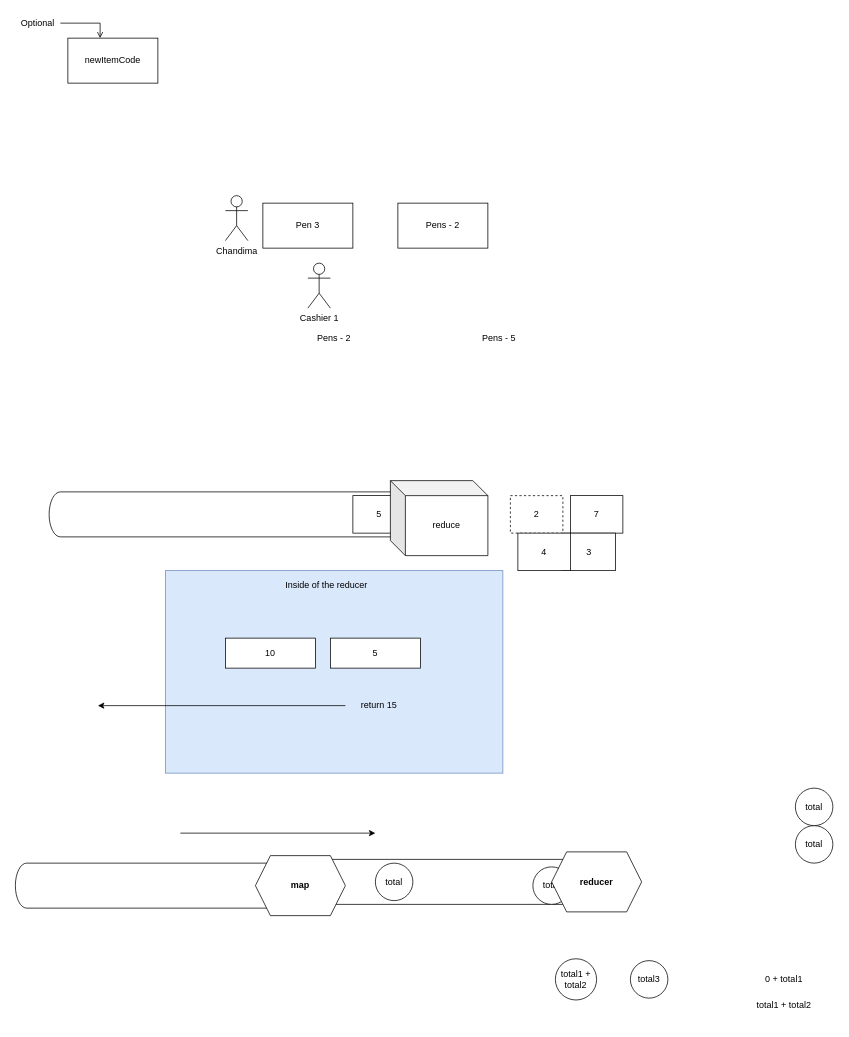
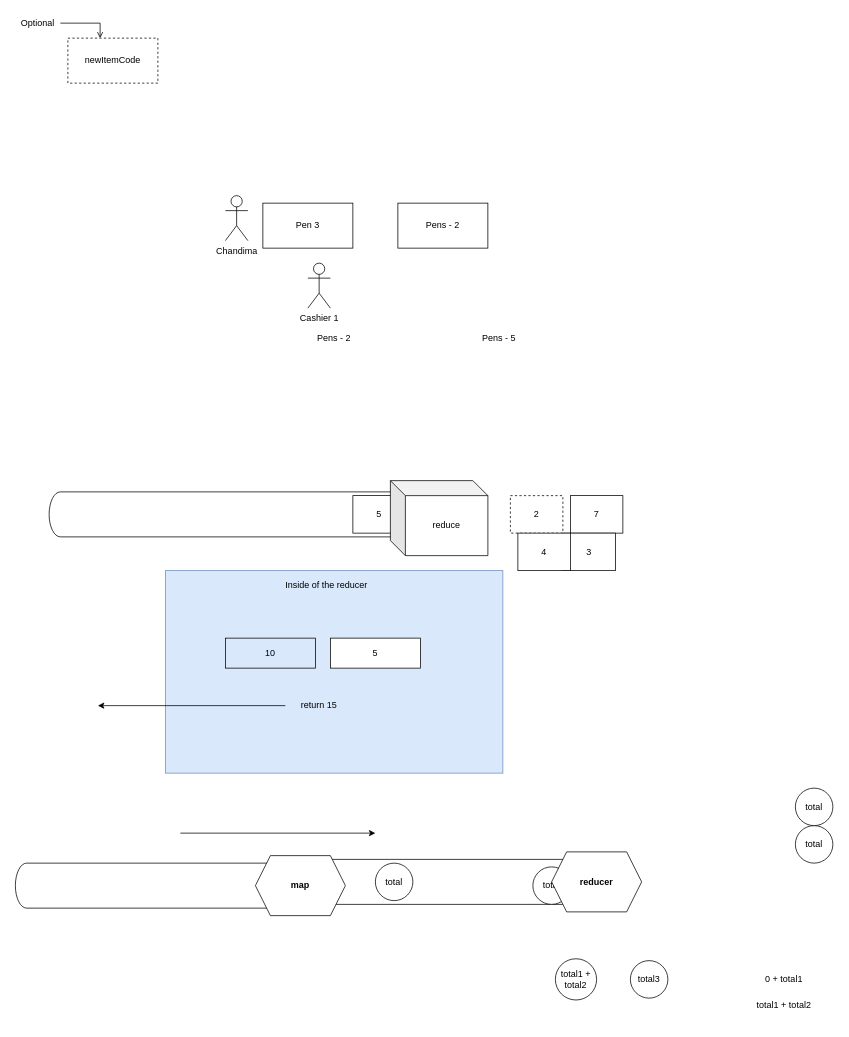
(113, 60) -> (113, 60)
(270, 653) -> (270, 653)
(379, 705) -> (319, 705)
